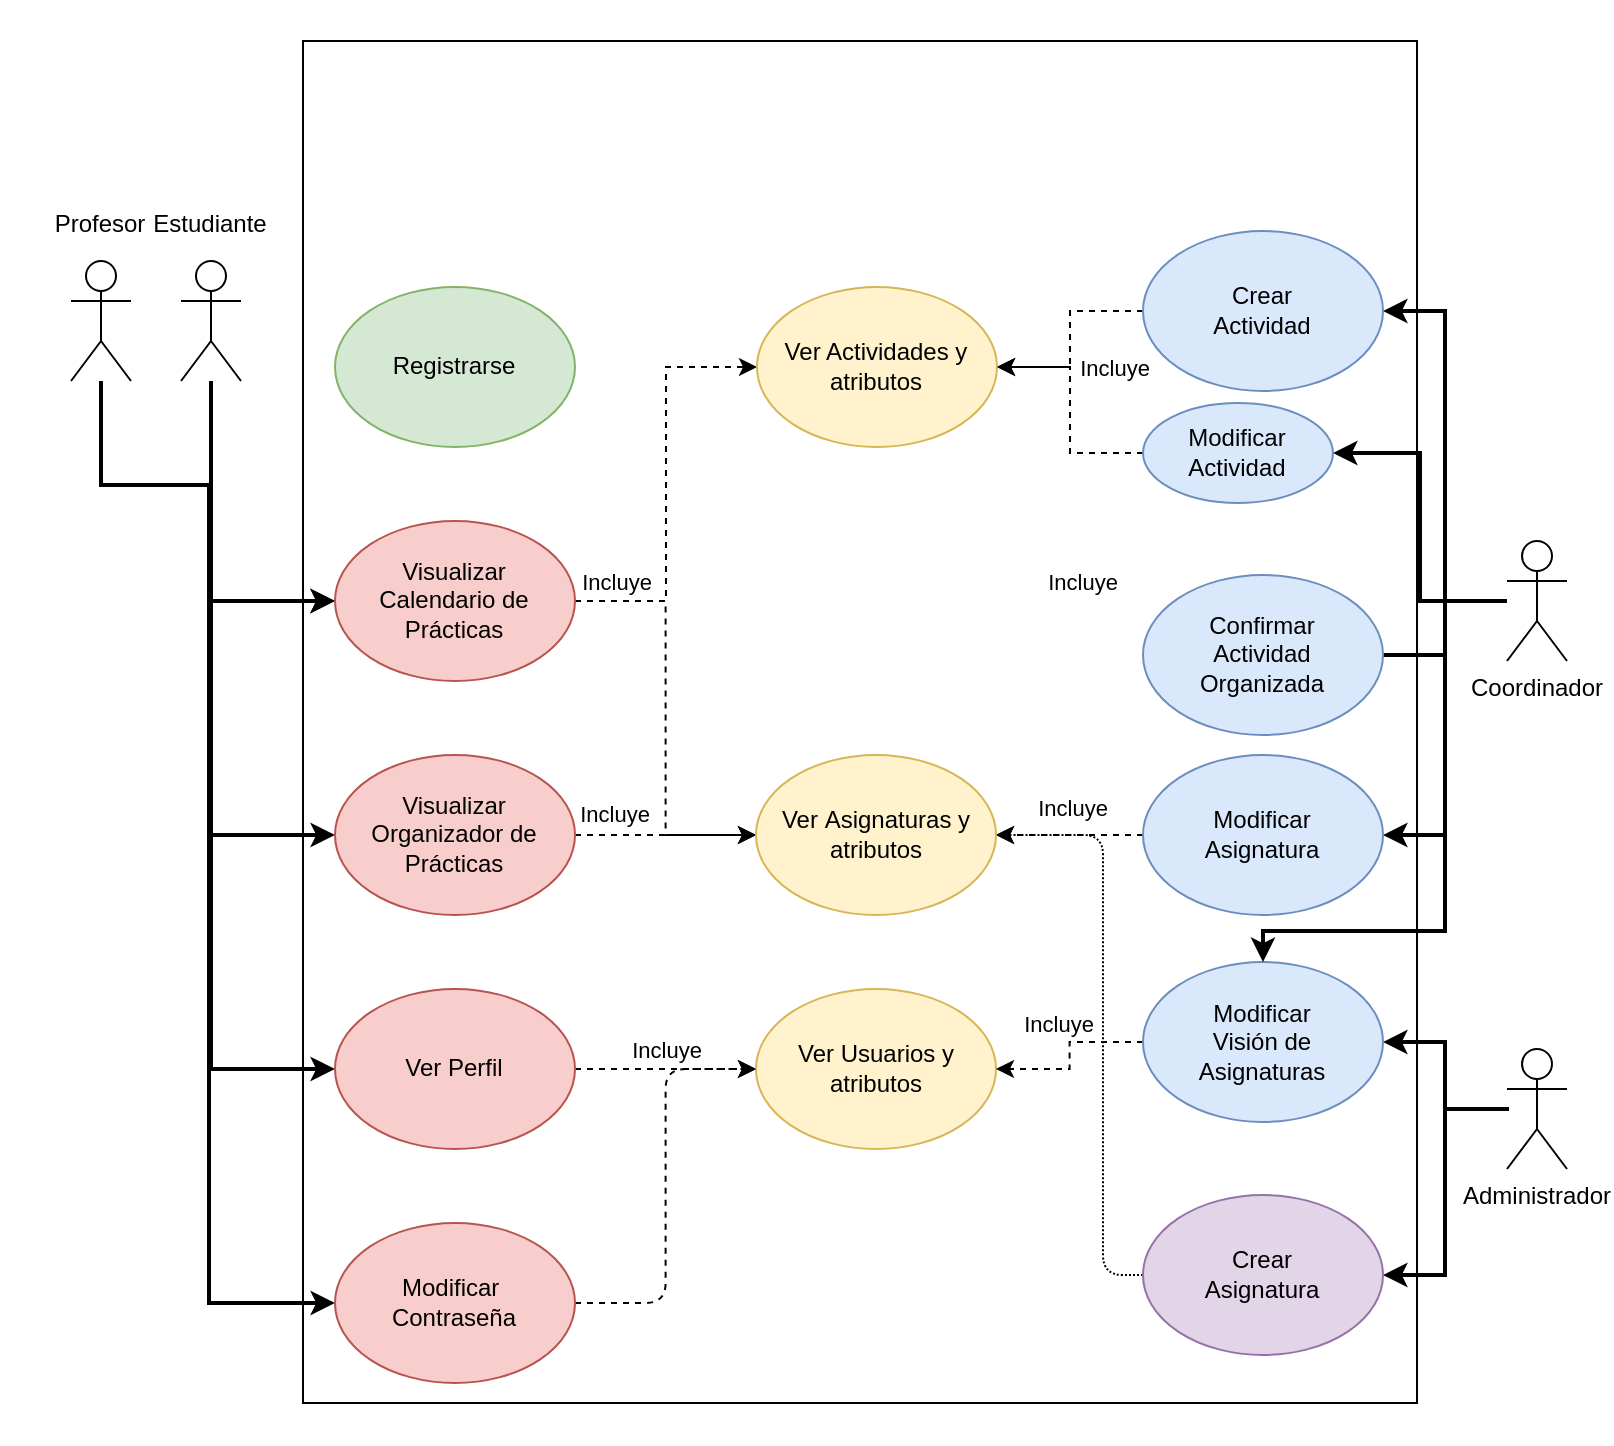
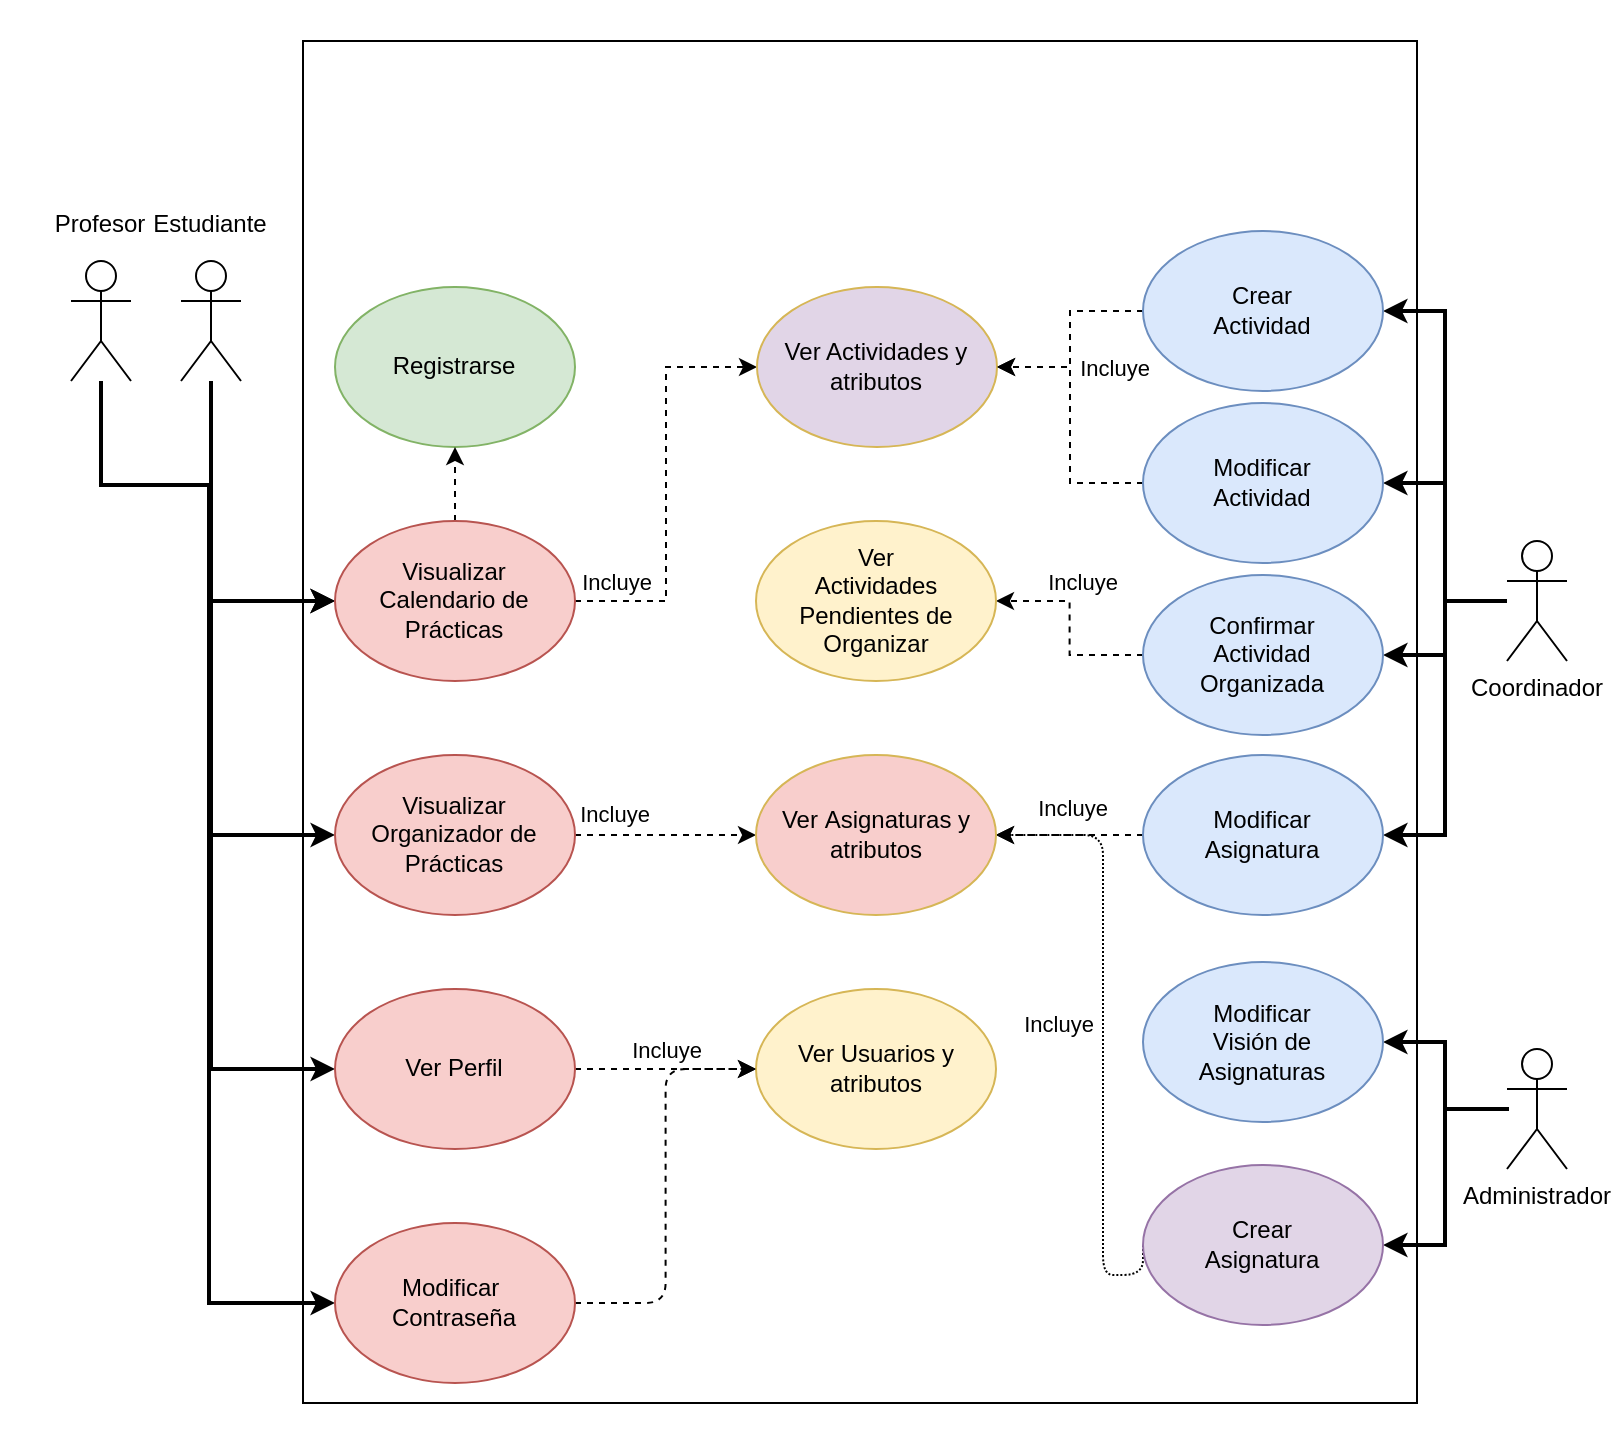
(877, 367) -> (877, 367)
(1238, 453) -> (1263, 483)
none -> (876, 601)
none -> (1070, 636)
(1394, 655) -> (1402, 655)
(666, 718) -> (455, 485)
(876, 835) -> (876, 835)
(1394, 931) -> none
(1070, 1048) -> none
(1263, 1275) -> (1263, 1245)
